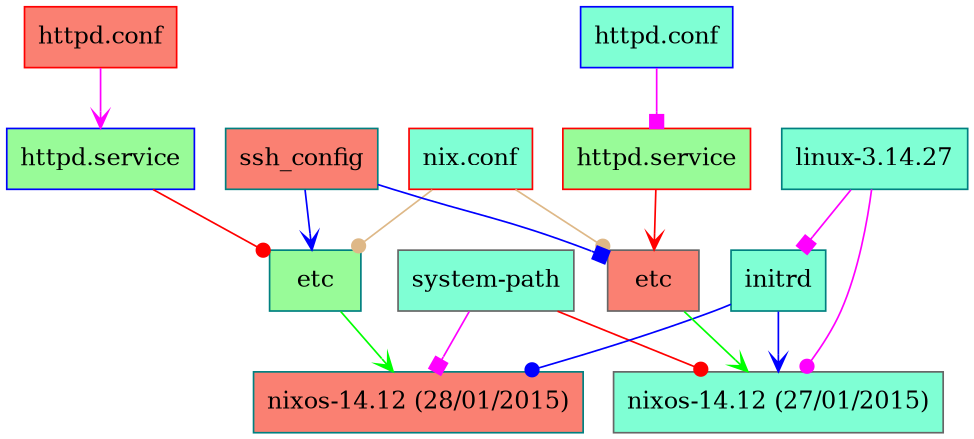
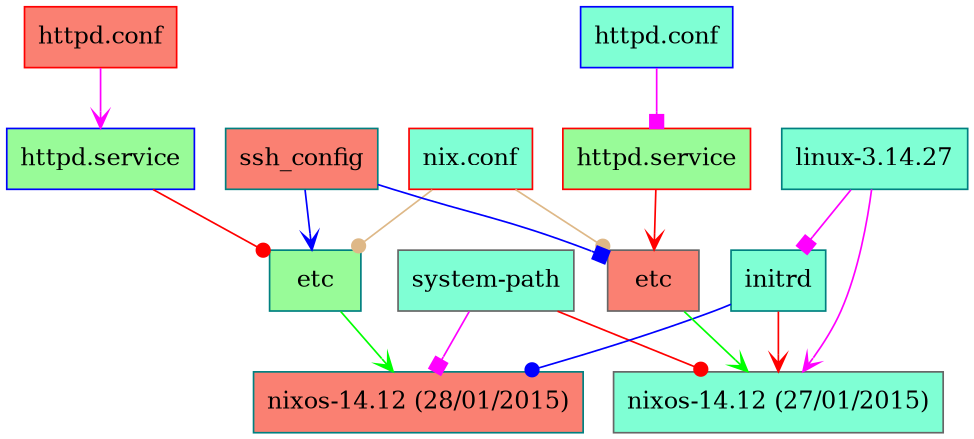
(853, 279) -> (853, 277)
(778, 333) -> (778, 333)
